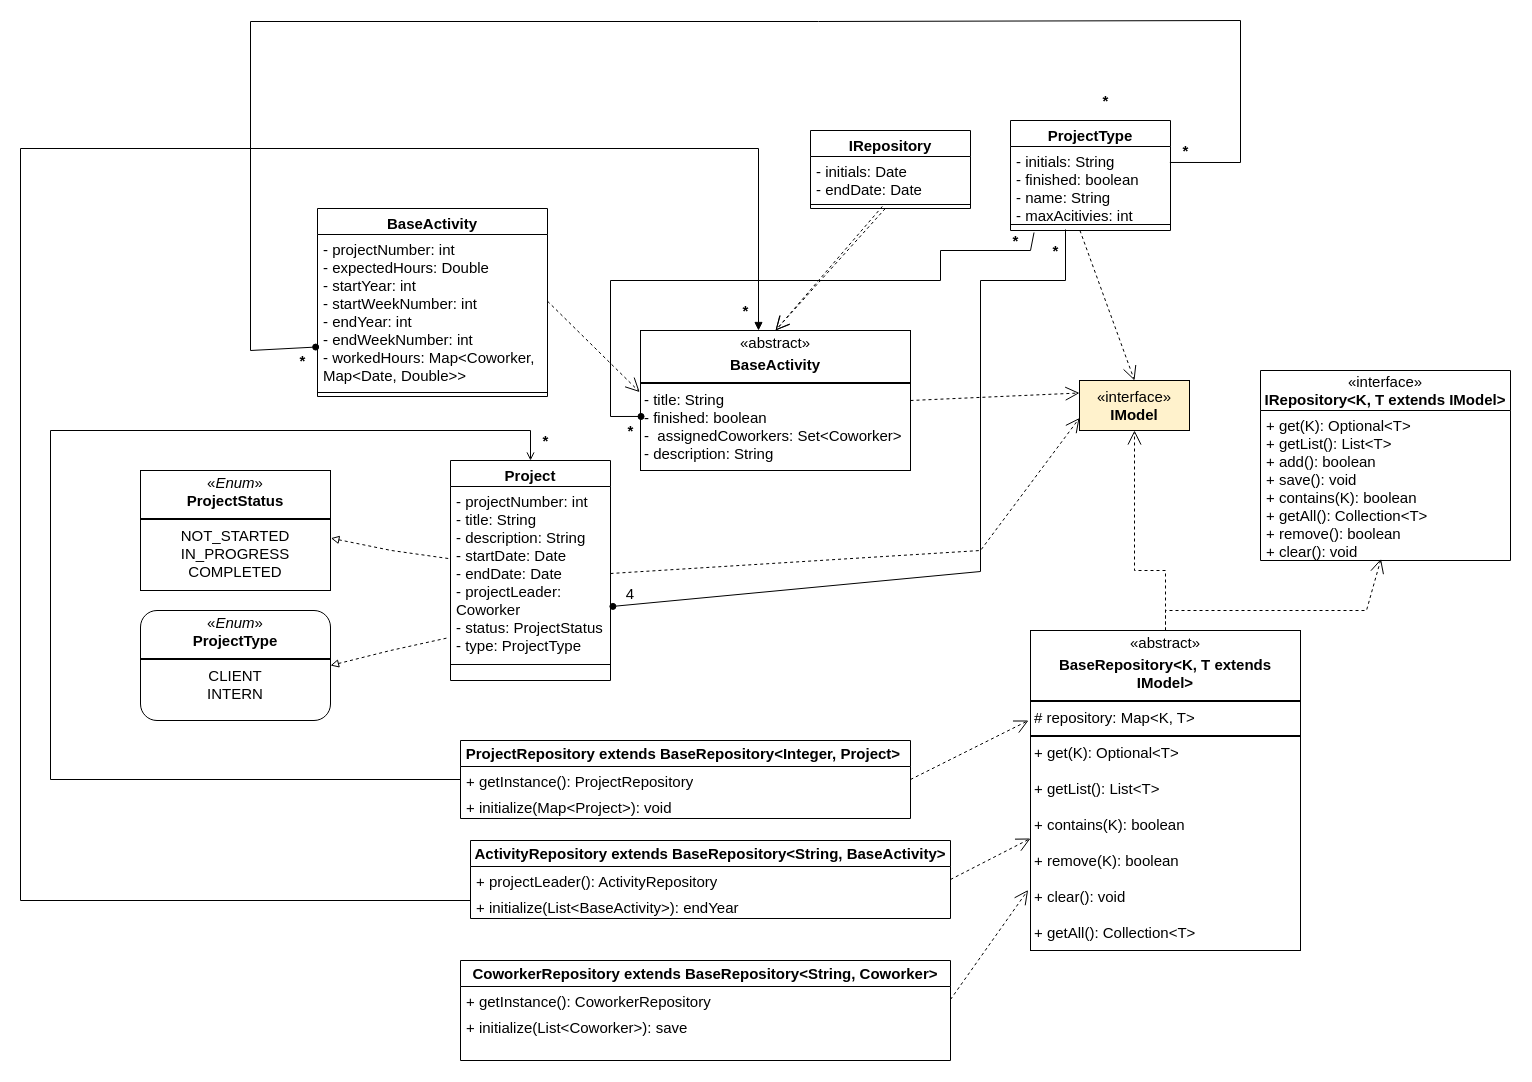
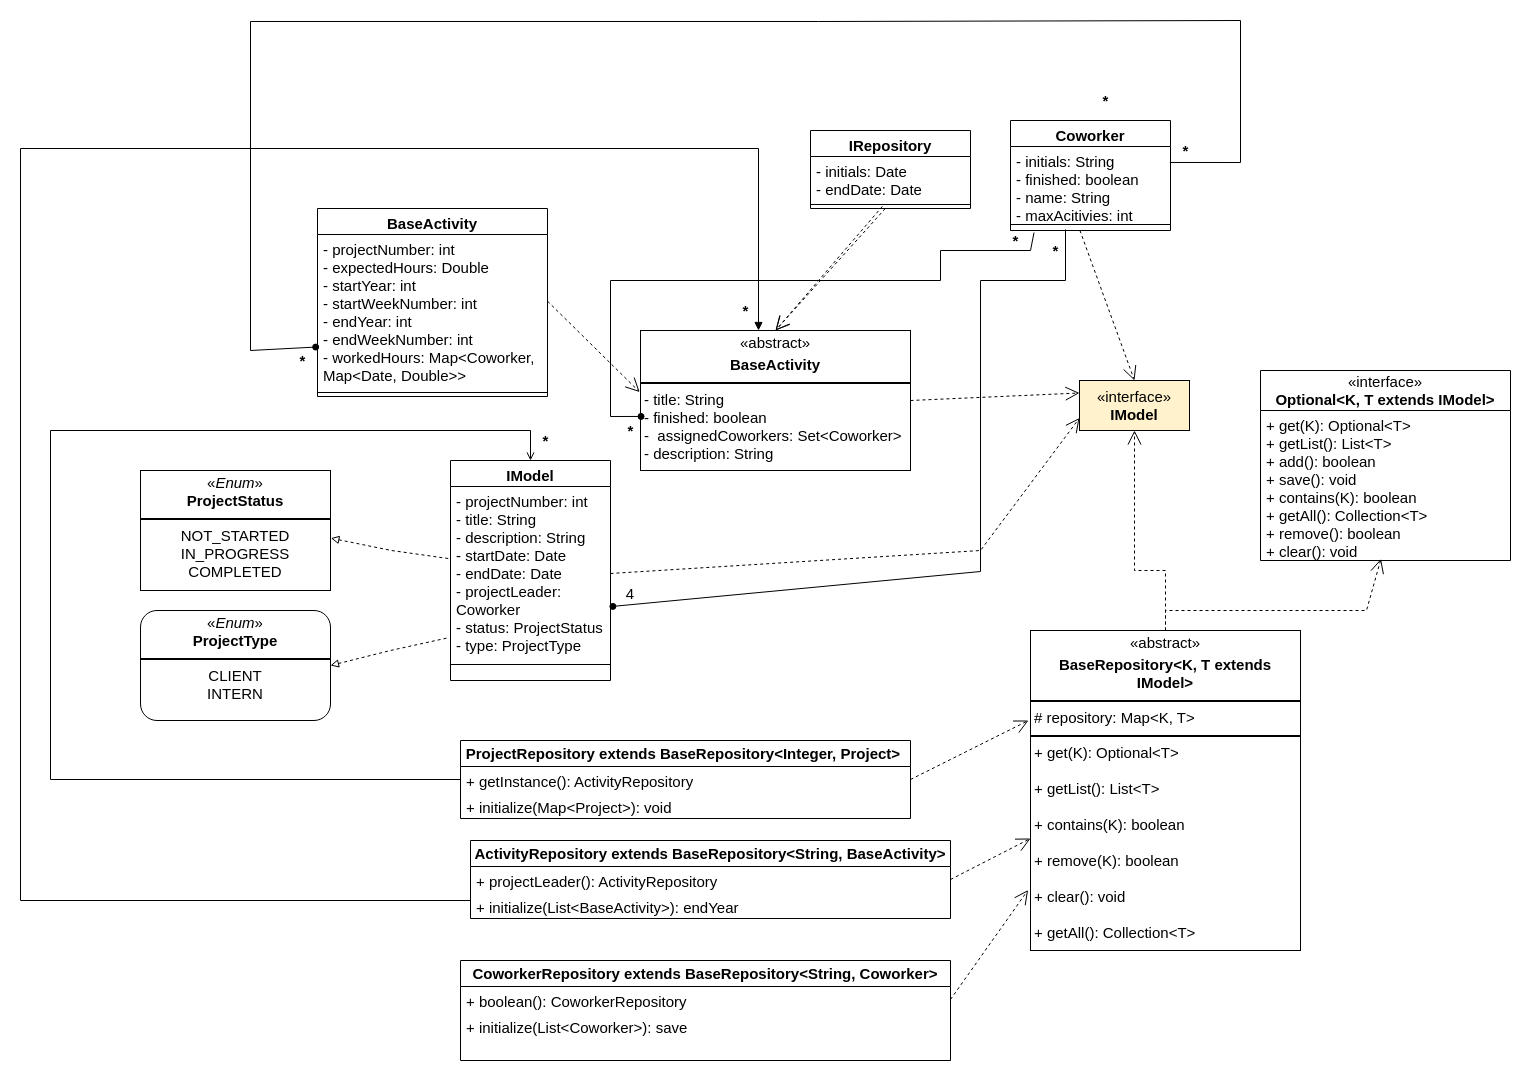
(1091, 137) -> (1091, 137)
(1386, 391) -> (1386, 391)
(531, 477) -> (531, 477)
(603, 783) -> (604, 783)
(608, 1003) -> (589, 1003)
